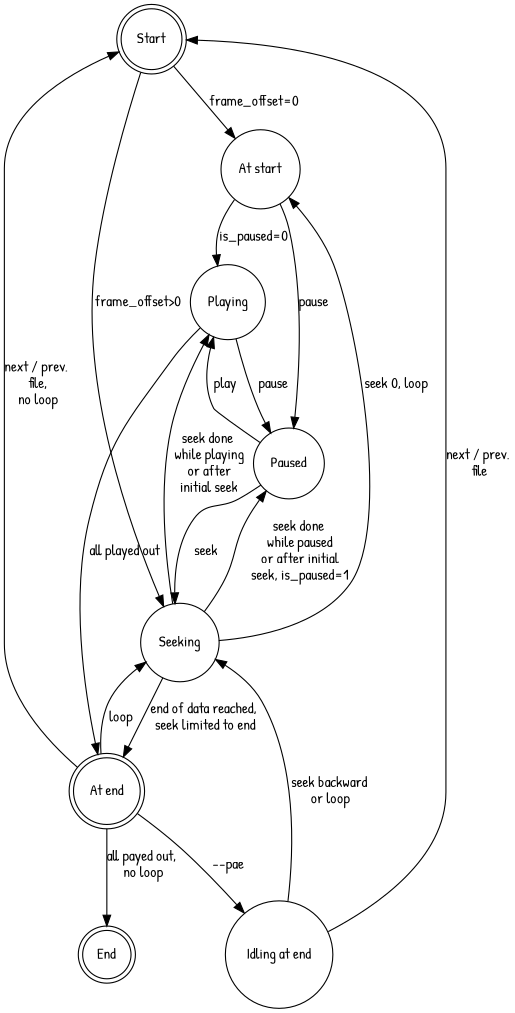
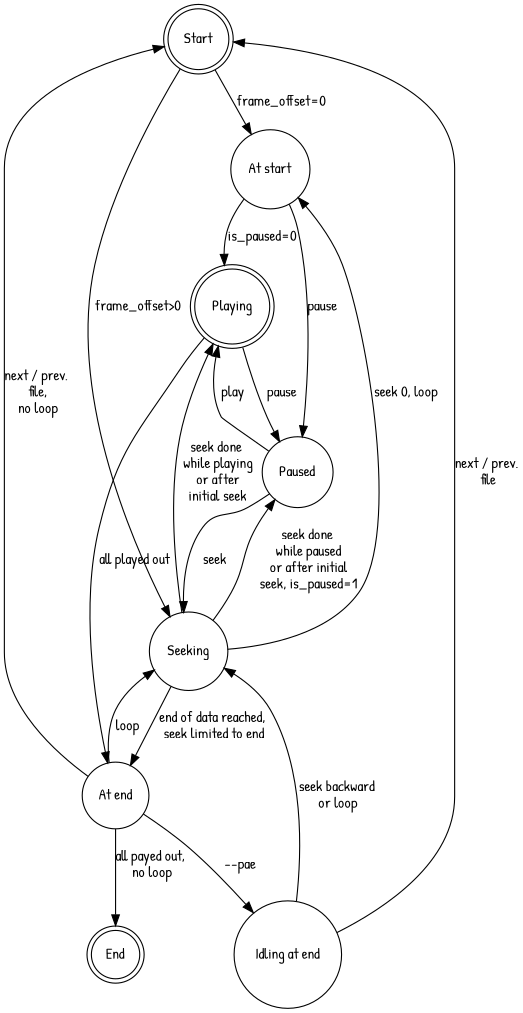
(228, 302) -> (232, 307)
(107, 791) -> (116, 795)
